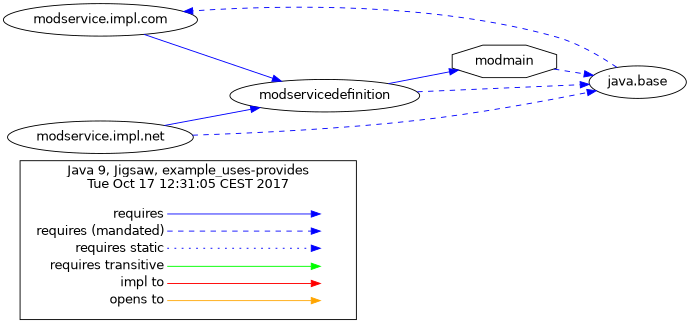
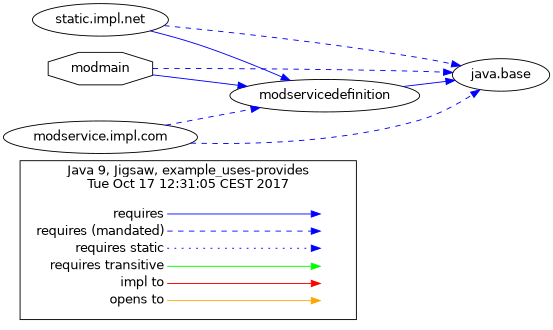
(410, 12) -> (335, 137)
(208, 56) -> (208, 117)
(419, 78) -> (195, 80)
(499, 88) -> (424, 84)
(100, 137) -> (100, 20)
